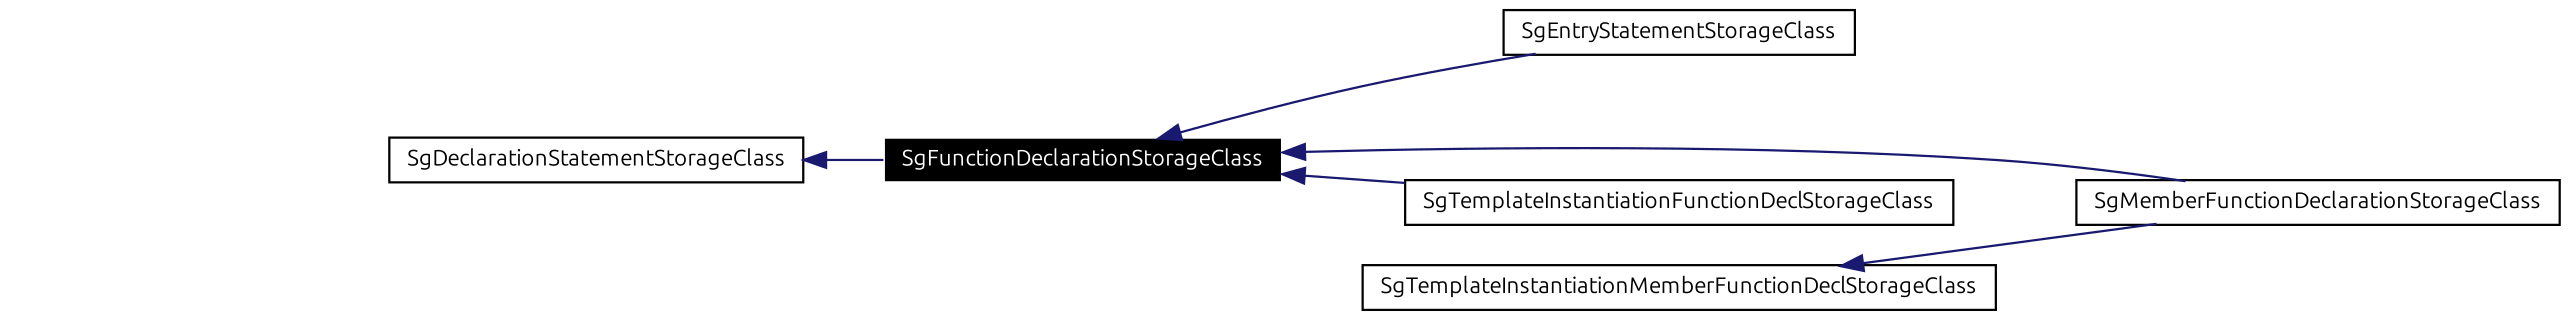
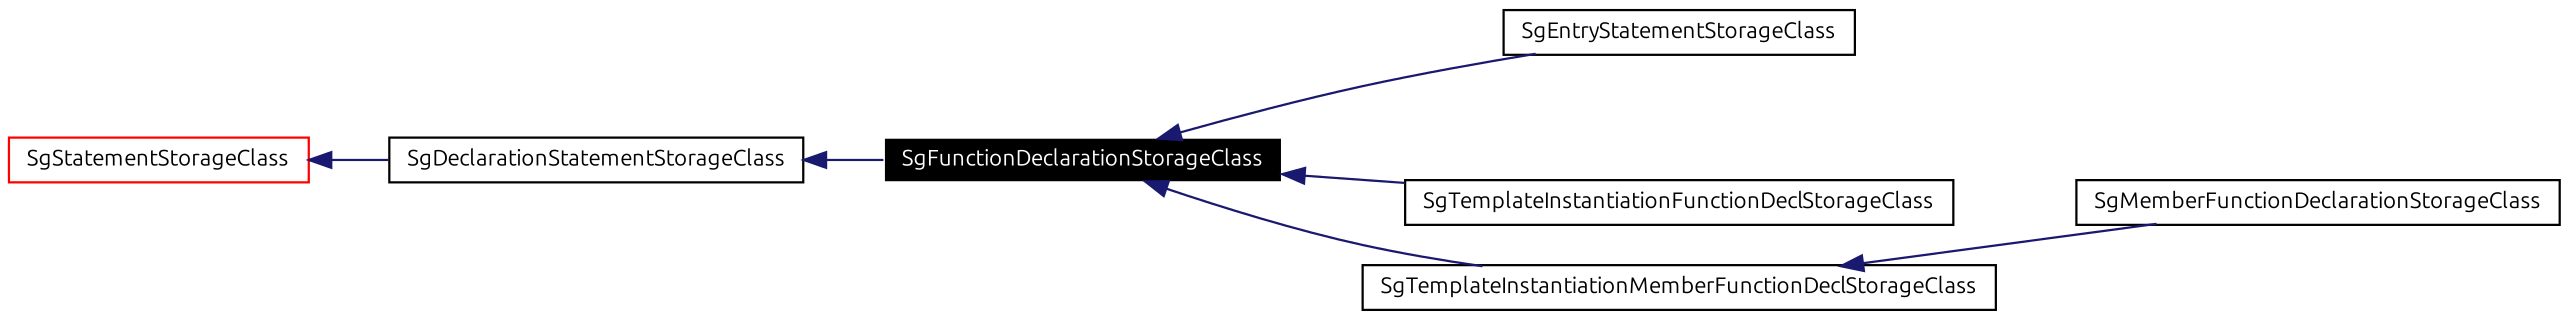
(1746, 150) -> (1323, 235)
none -> (159, 160)
